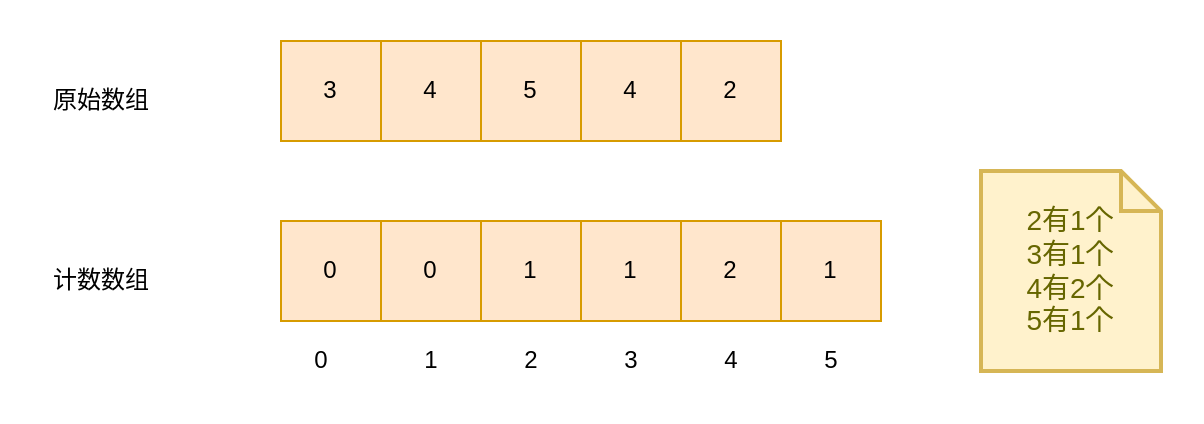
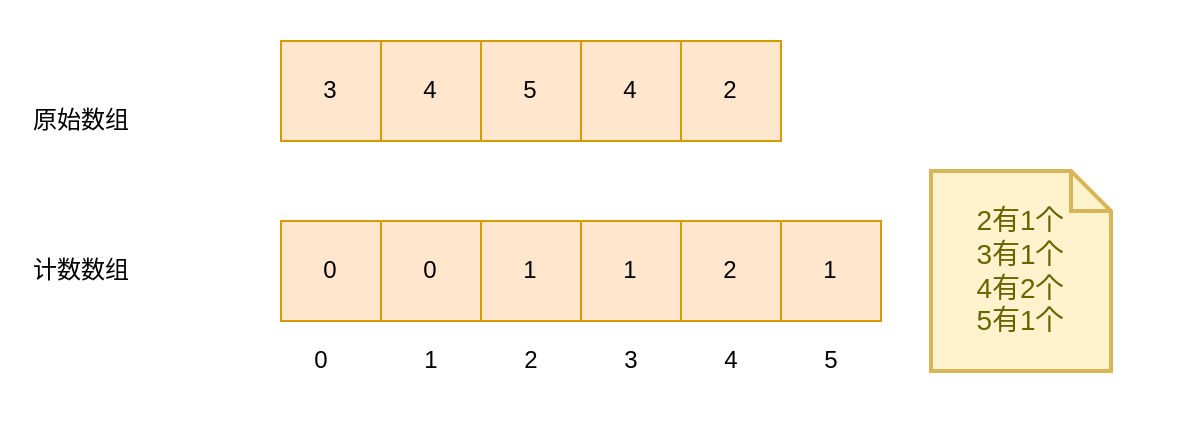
(101, 101) -> (81, 121)
(1071, 271) -> (1021, 271)
(101, 281) -> (81, 271)
